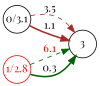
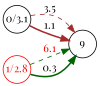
(83, 44) -> (83, 44)
